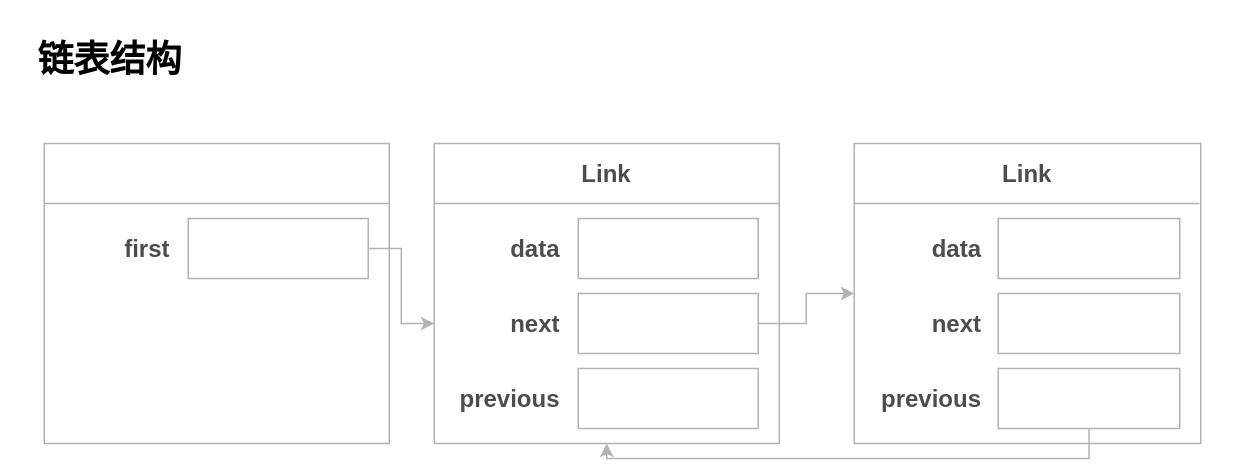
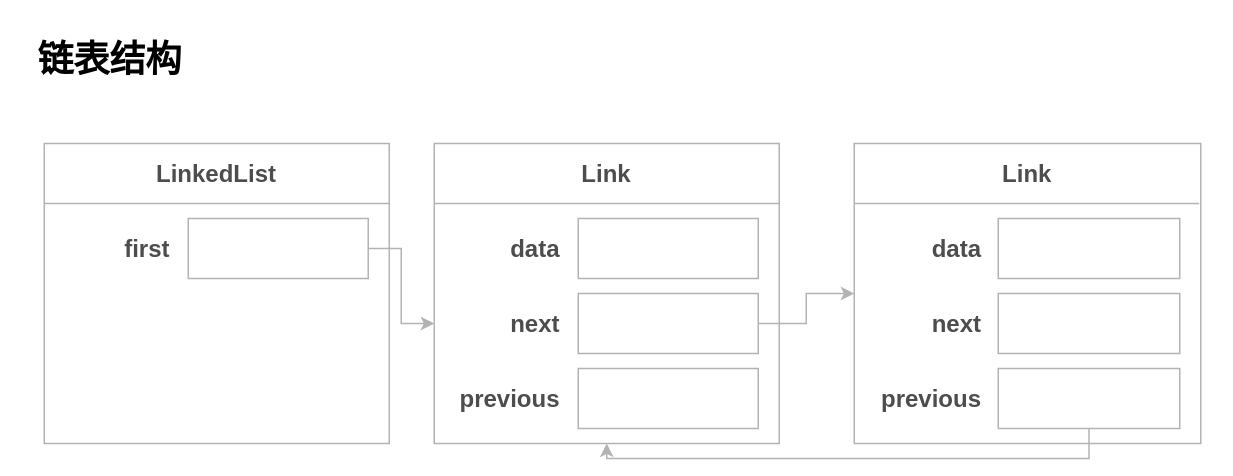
none -> (217, 173)
